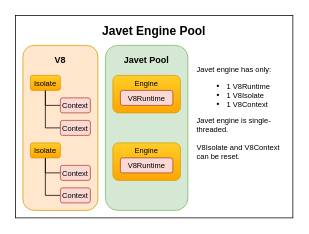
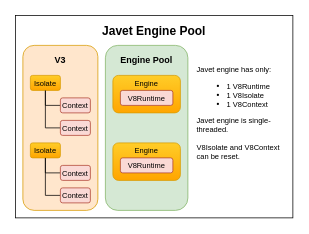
(60, 60) -> (60, 60)
(147, 60) -> (147, 60)
